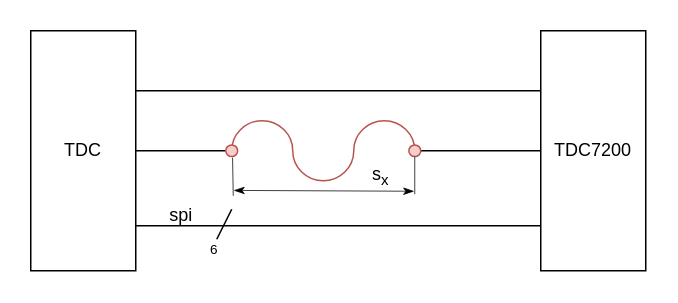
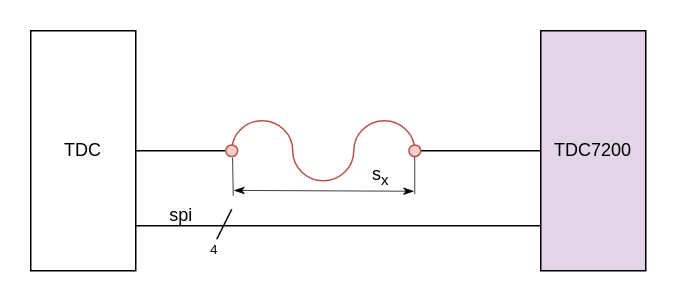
(338, 91) -> none
(593, 151) -> (593, 151)
(215, 248) -> (215, 248)
